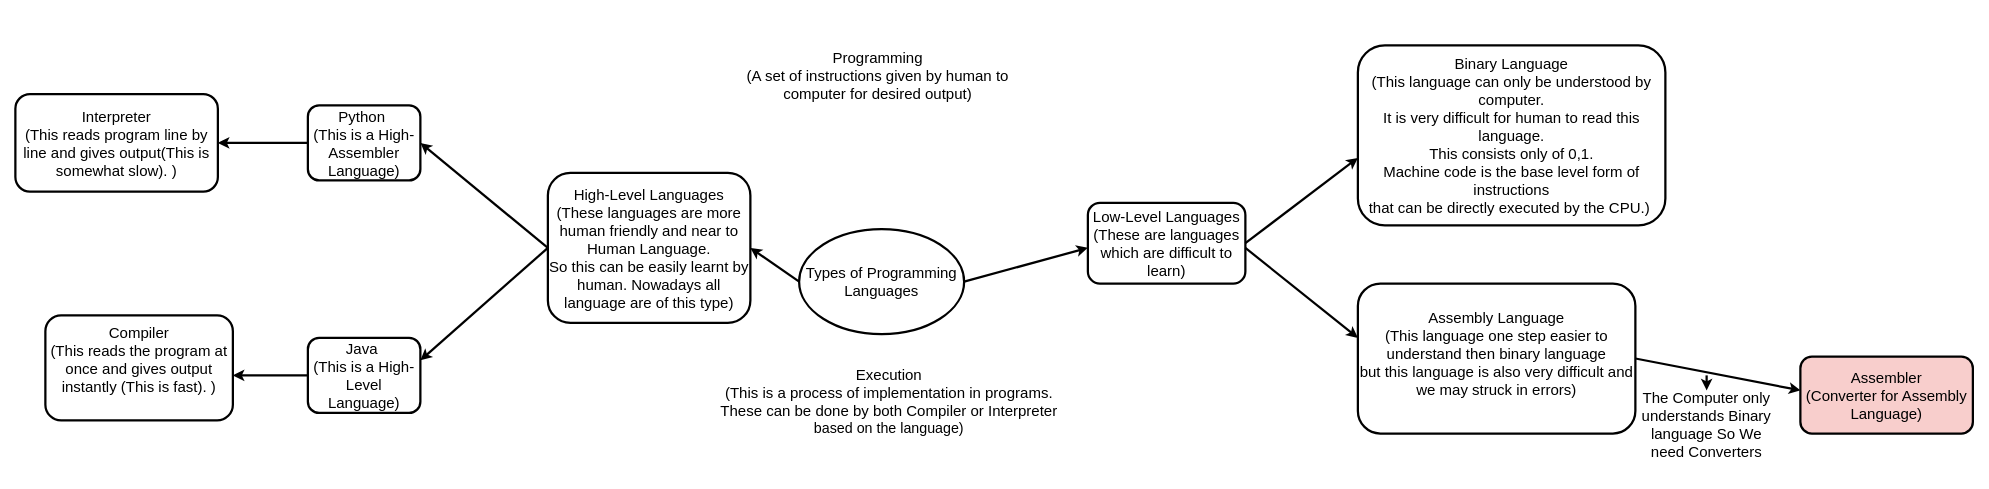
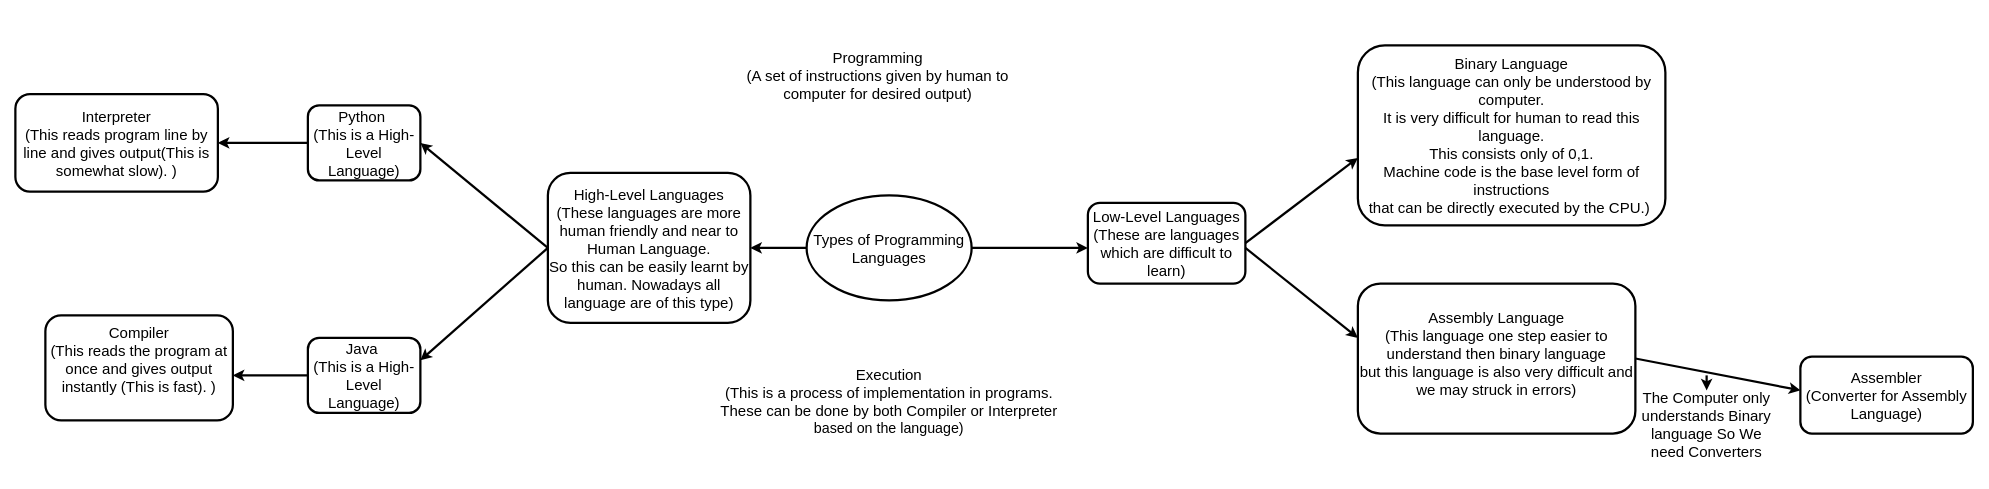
(364, 143) -> (364, 143)
(882, 282) -> (889, 248)
(1887, 395) -> (1887, 395)
